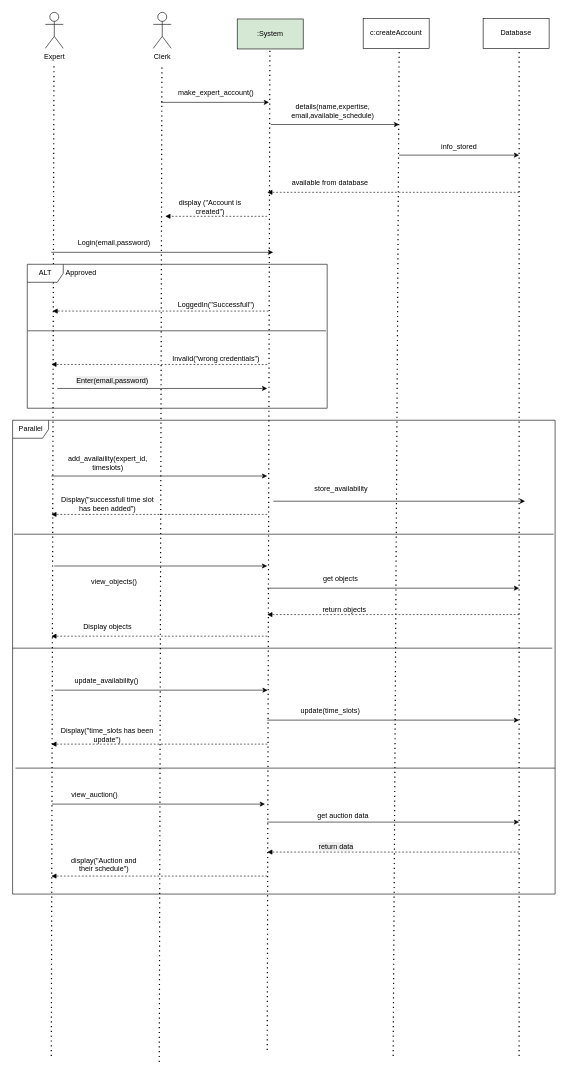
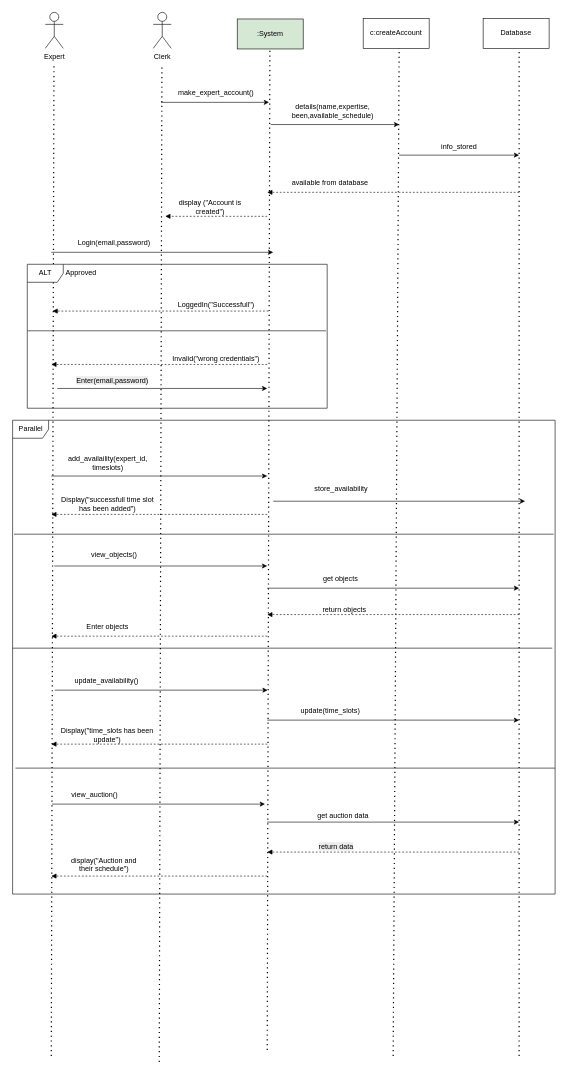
(333, 111) -> (333, 111)
(114, 582) -> (114, 555)
(108, 627) -> (108, 627)
